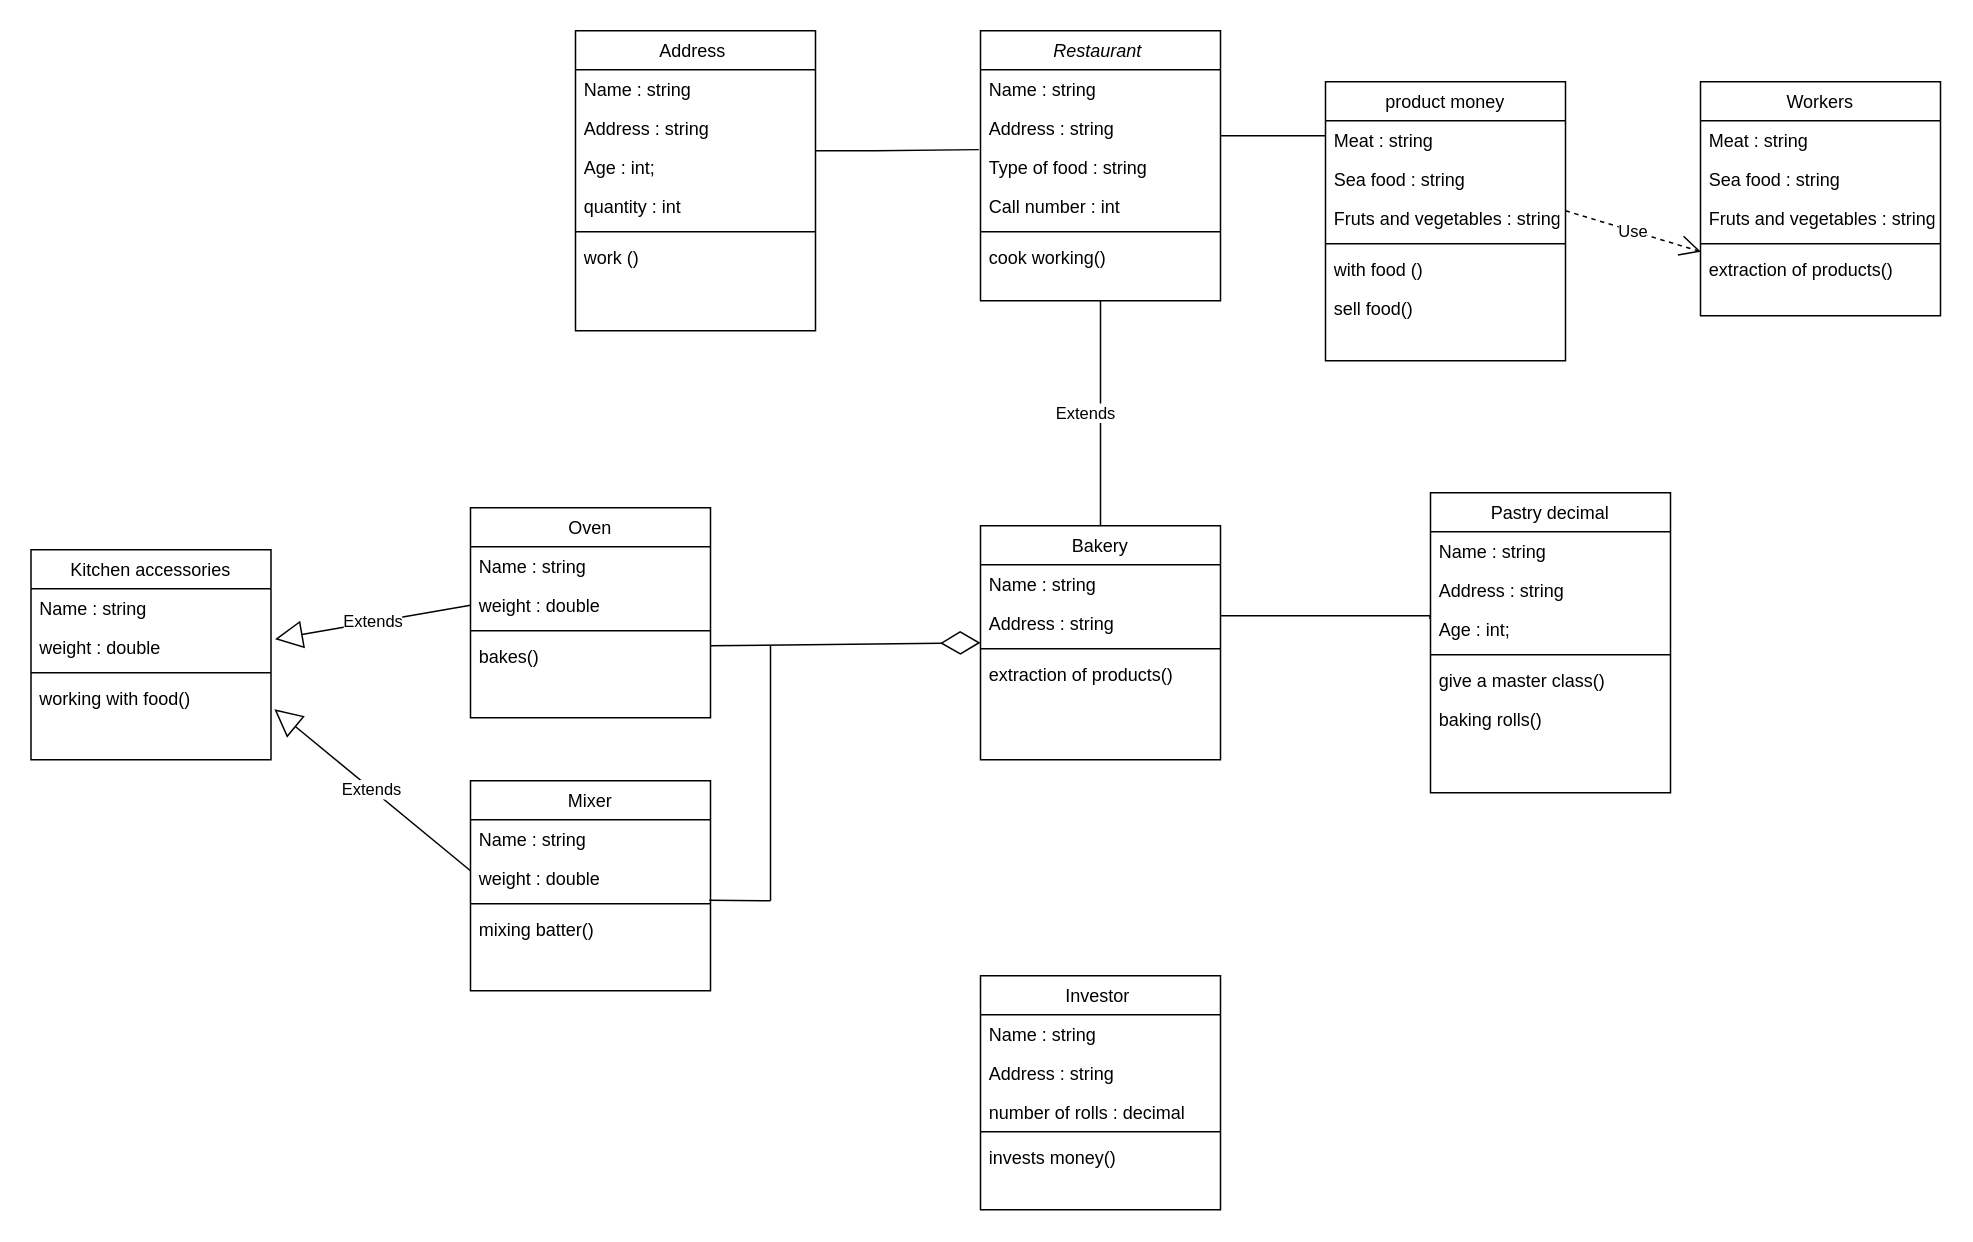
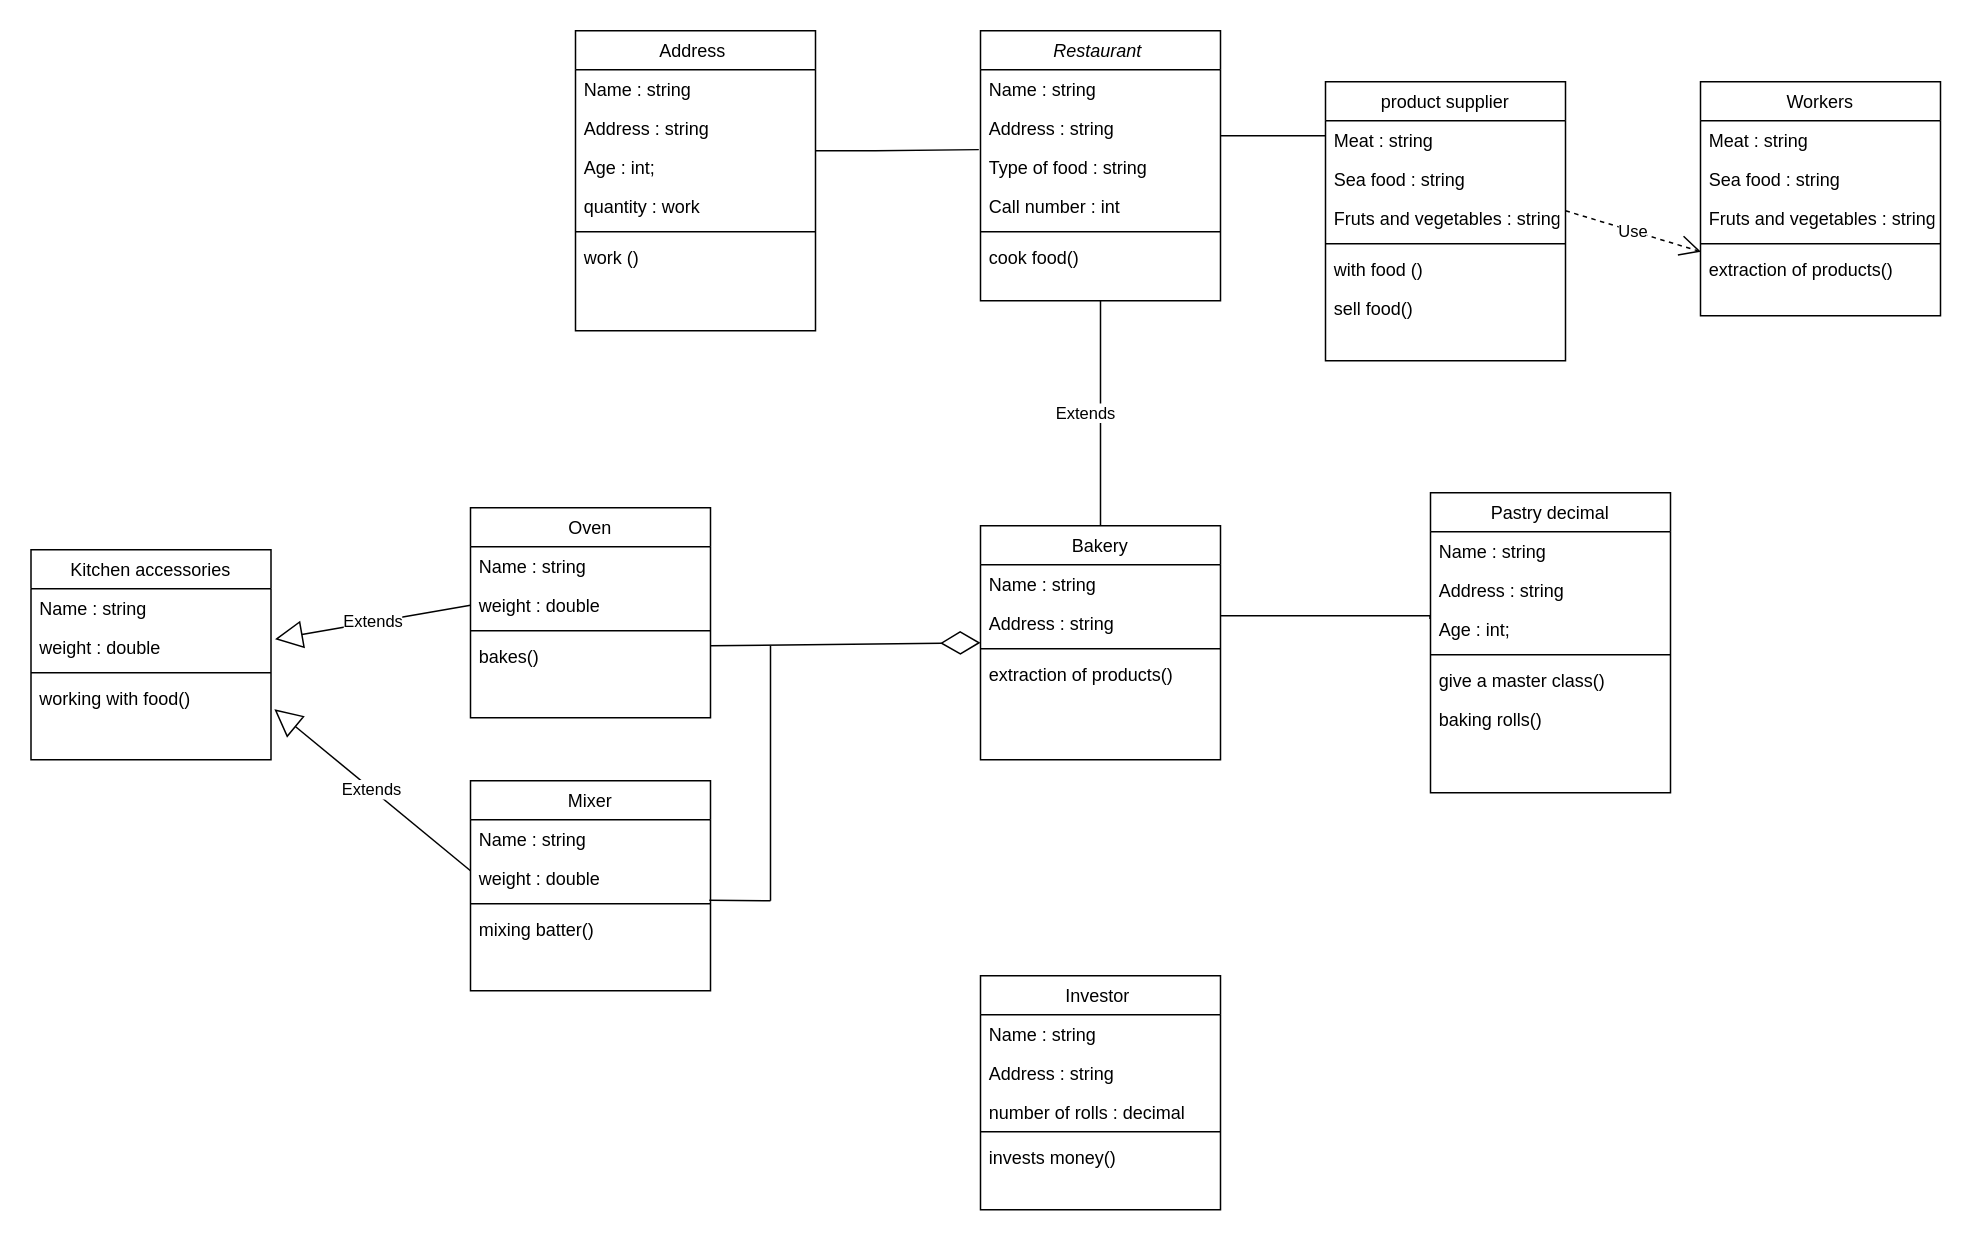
(1445, 102) -> (1445, 102)
(642, 207) -> (650, 207)
(1054, 258) -> (1042, 258)
